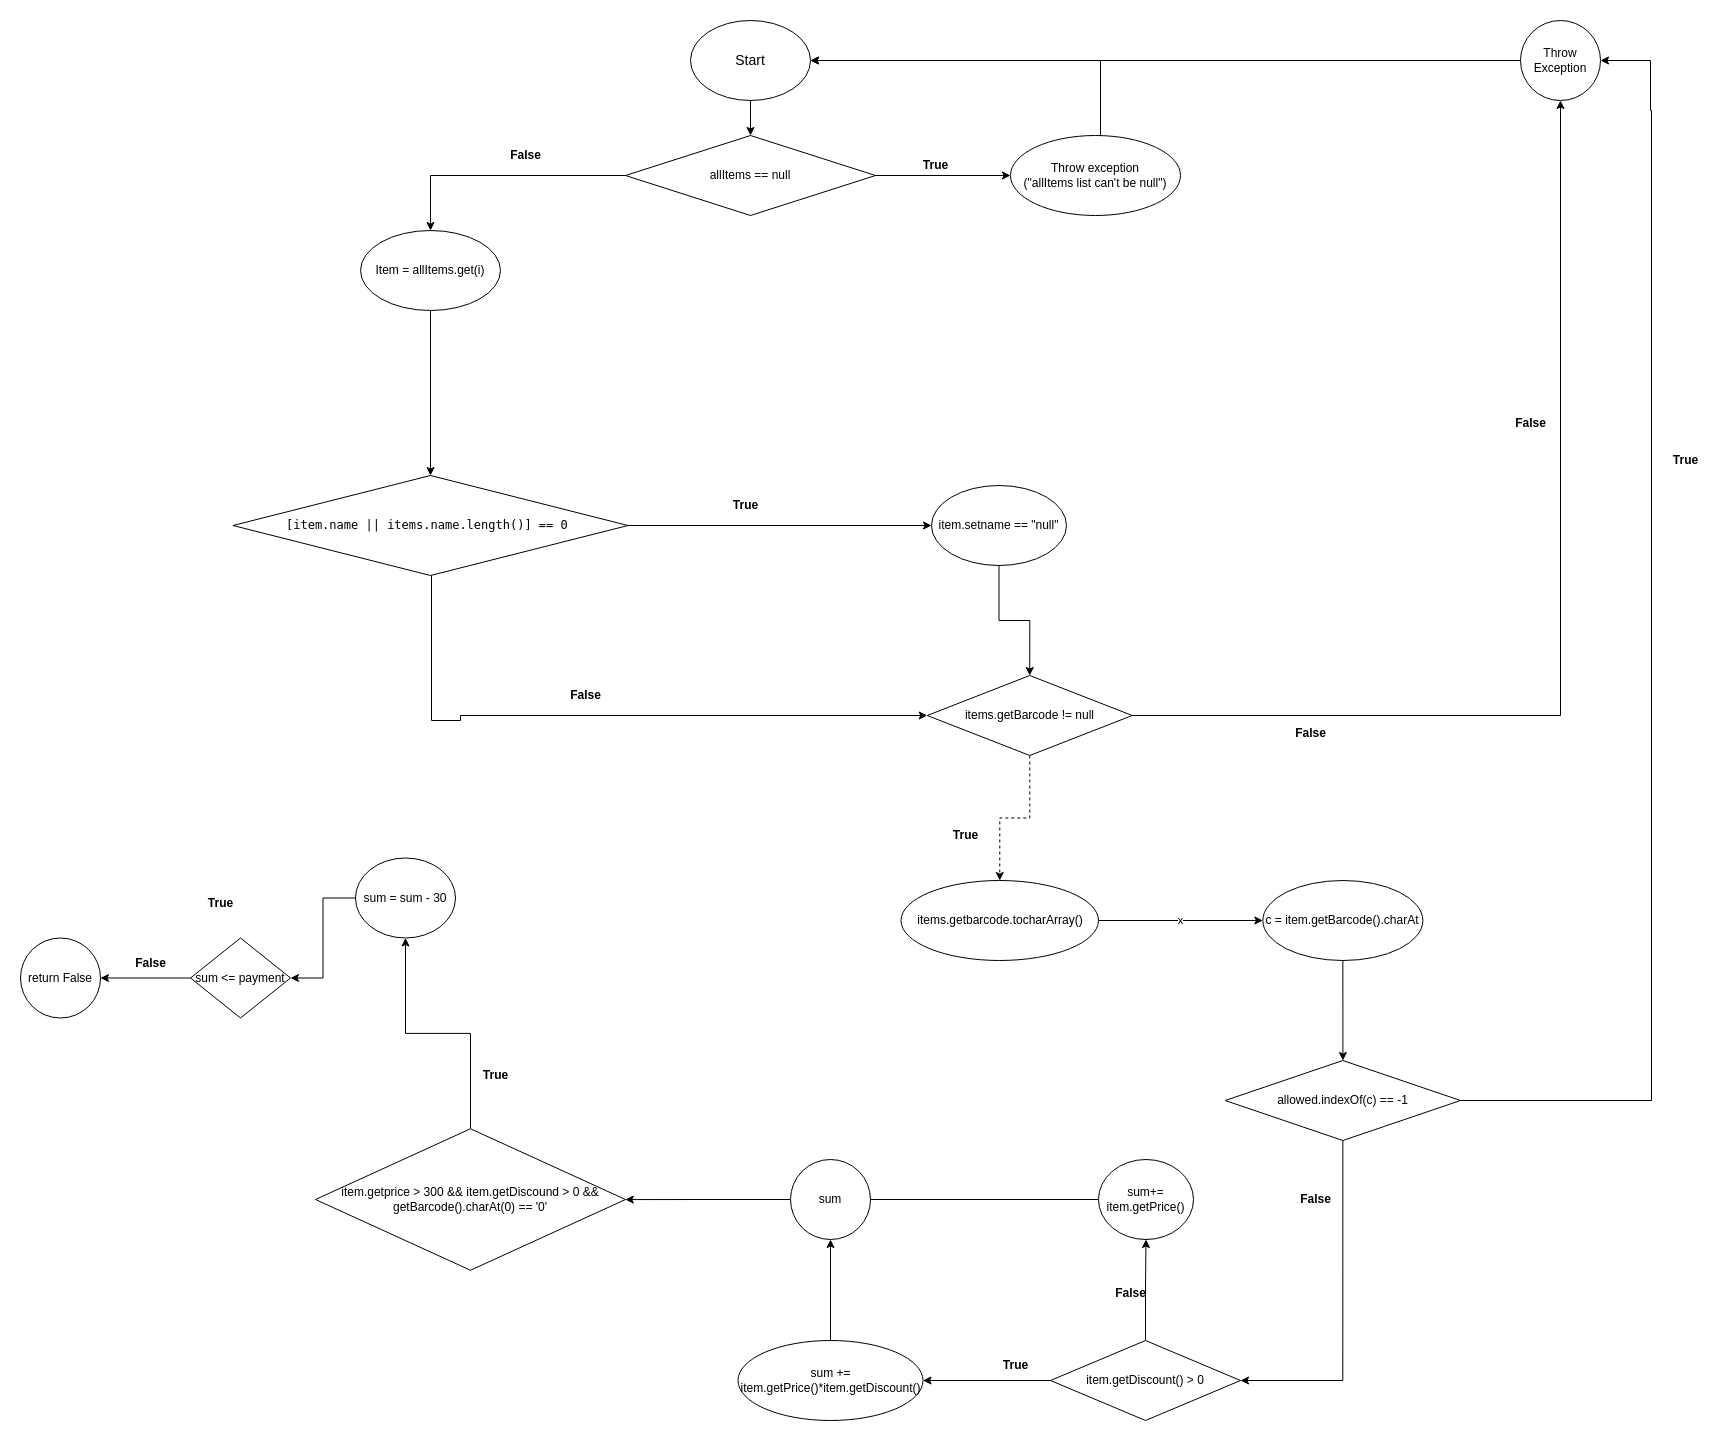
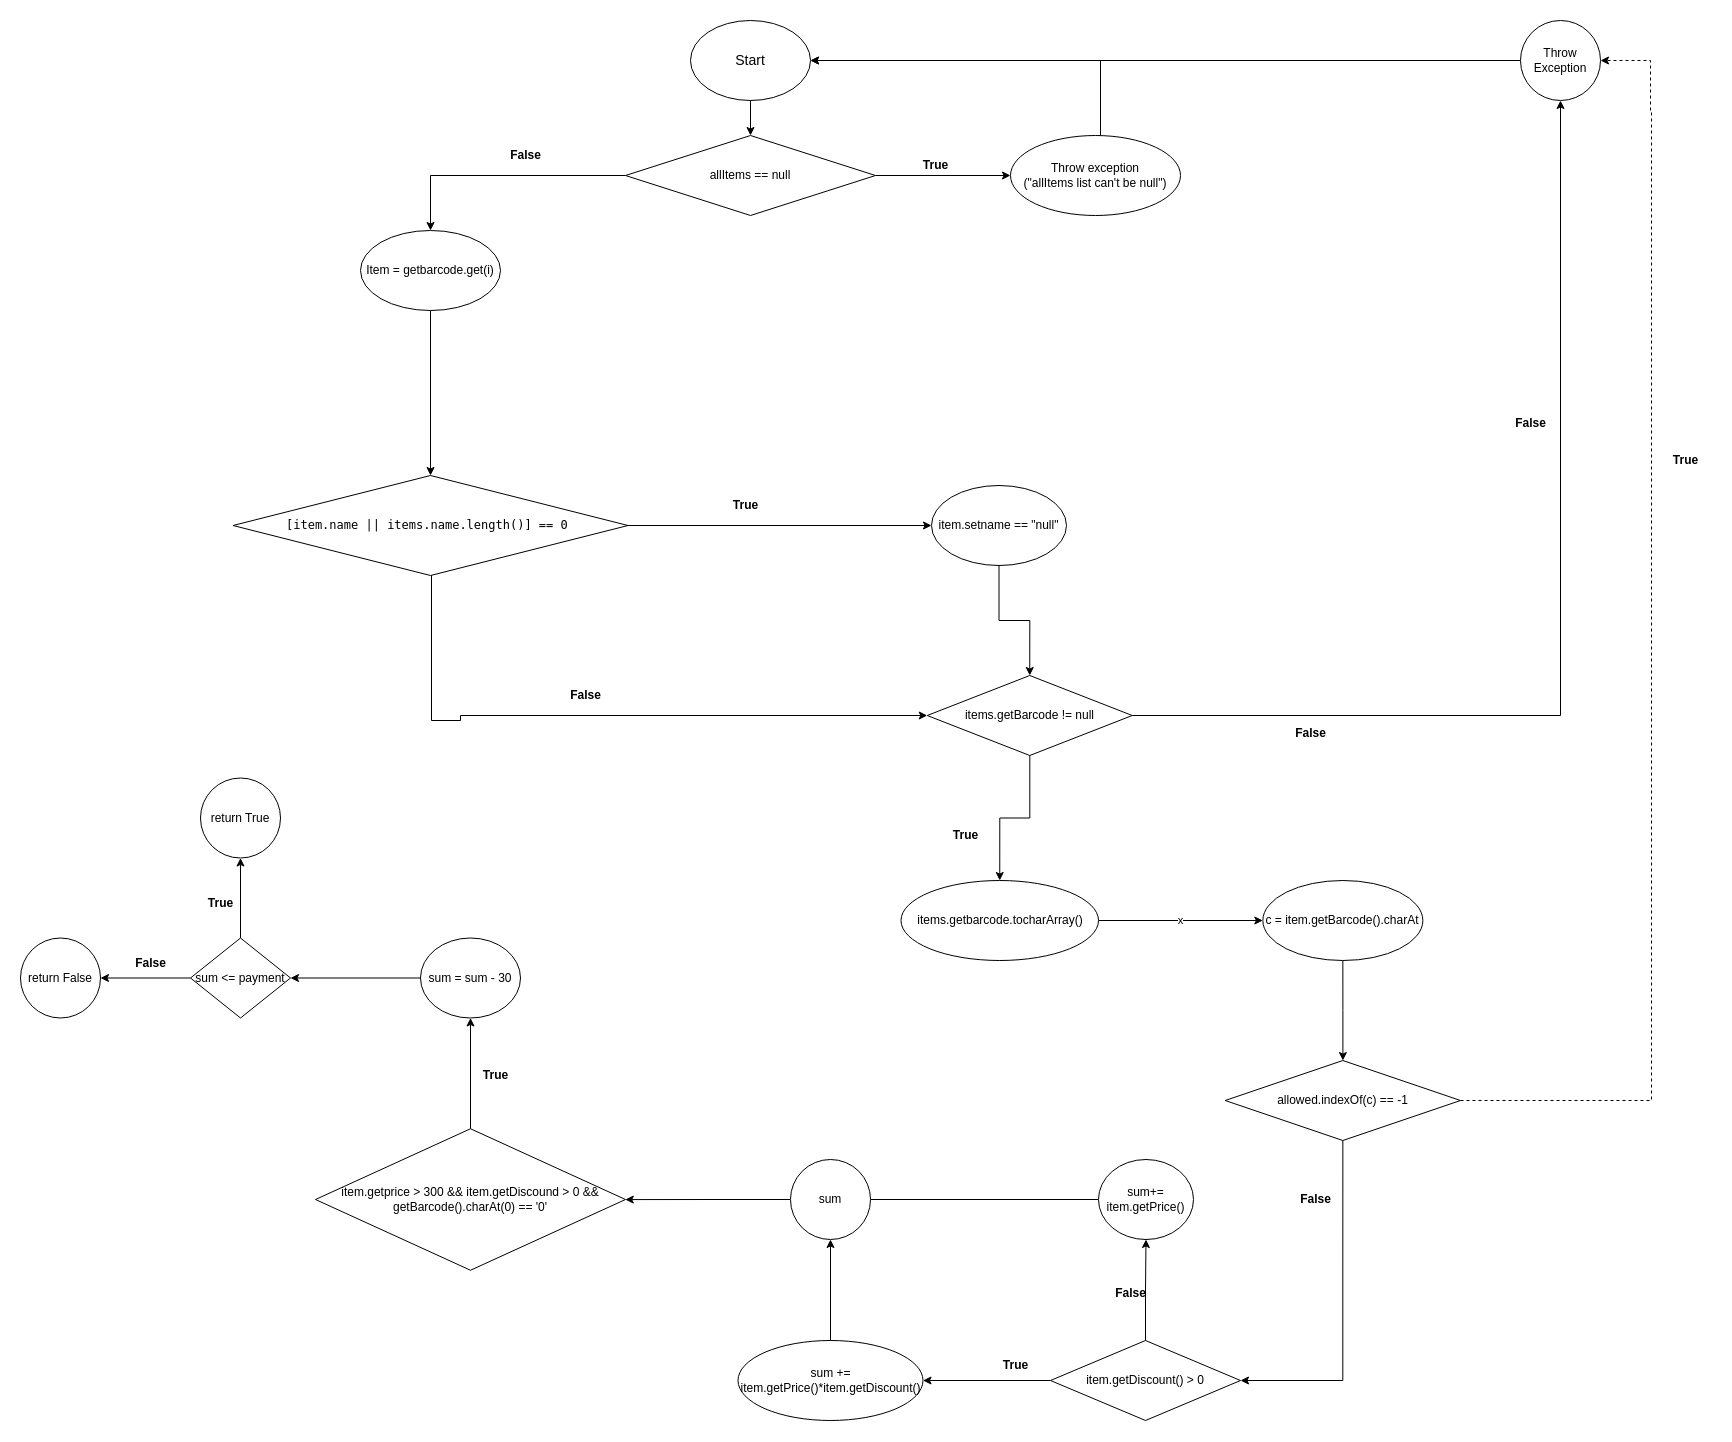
(431, 271) -> (431, 271)
(1652, 655) -> (1652, 655)
none -> (241, 818)
(1018, 818) -> (1018, 818)
(406, 898) -> (471, 978)
none -> (241, 902)
